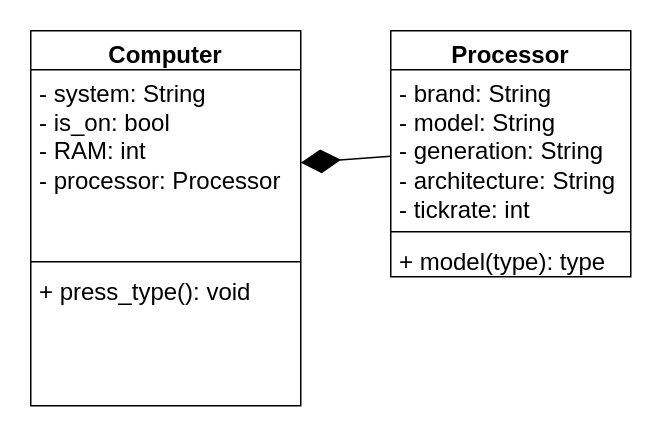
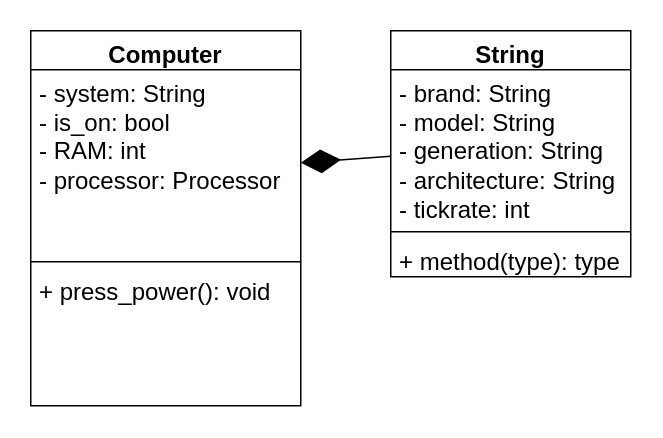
(511, 56) -> (511, 56)
(512, 277) -> (512, 277)
(162, 293) -> (167, 307)
